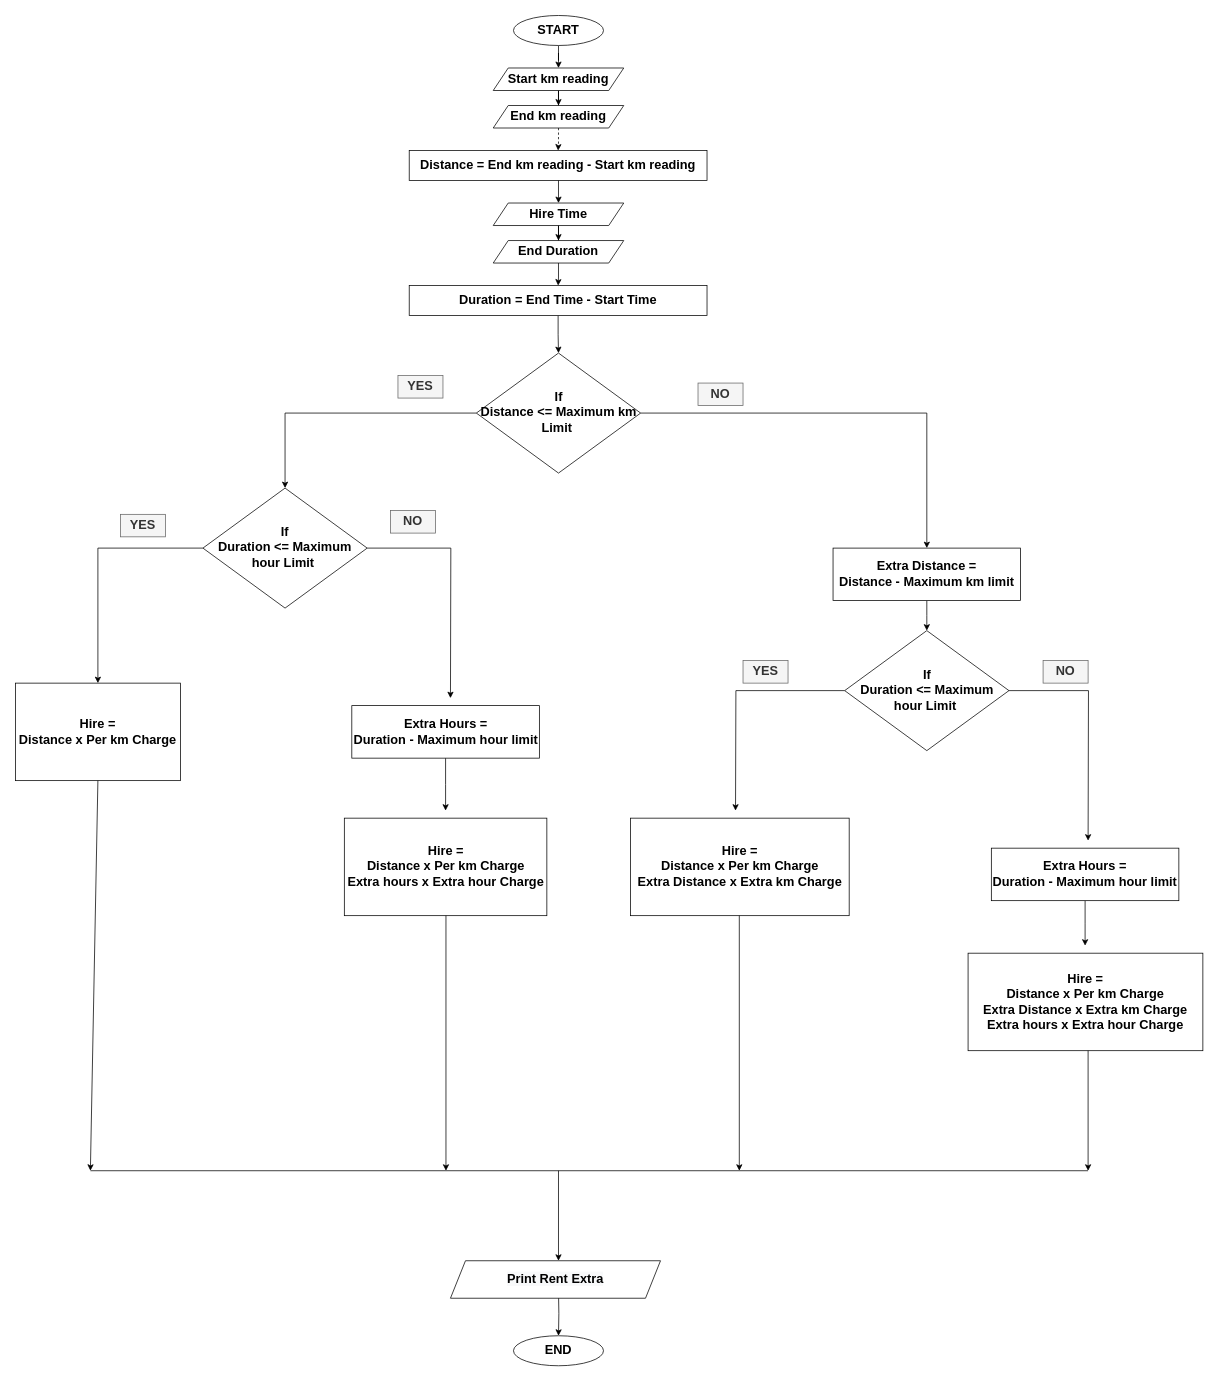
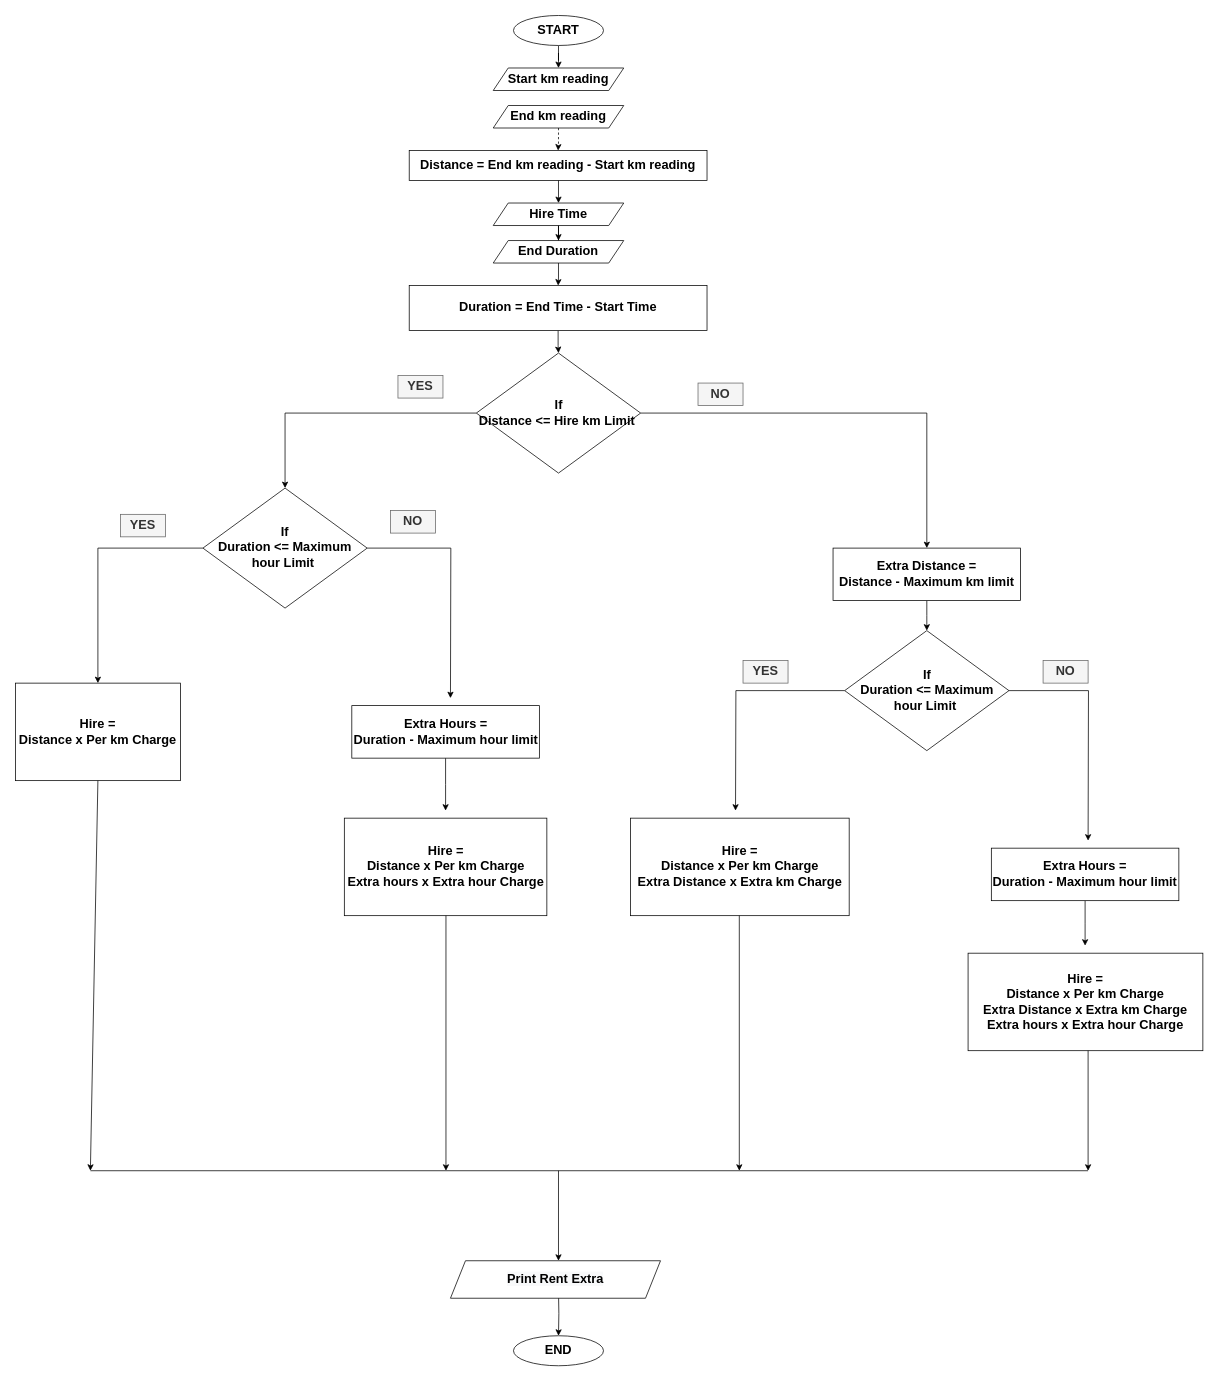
(558, 100) -> none
(558, 300) -> (558, 308)
(559, 413) -> (559, 413)
